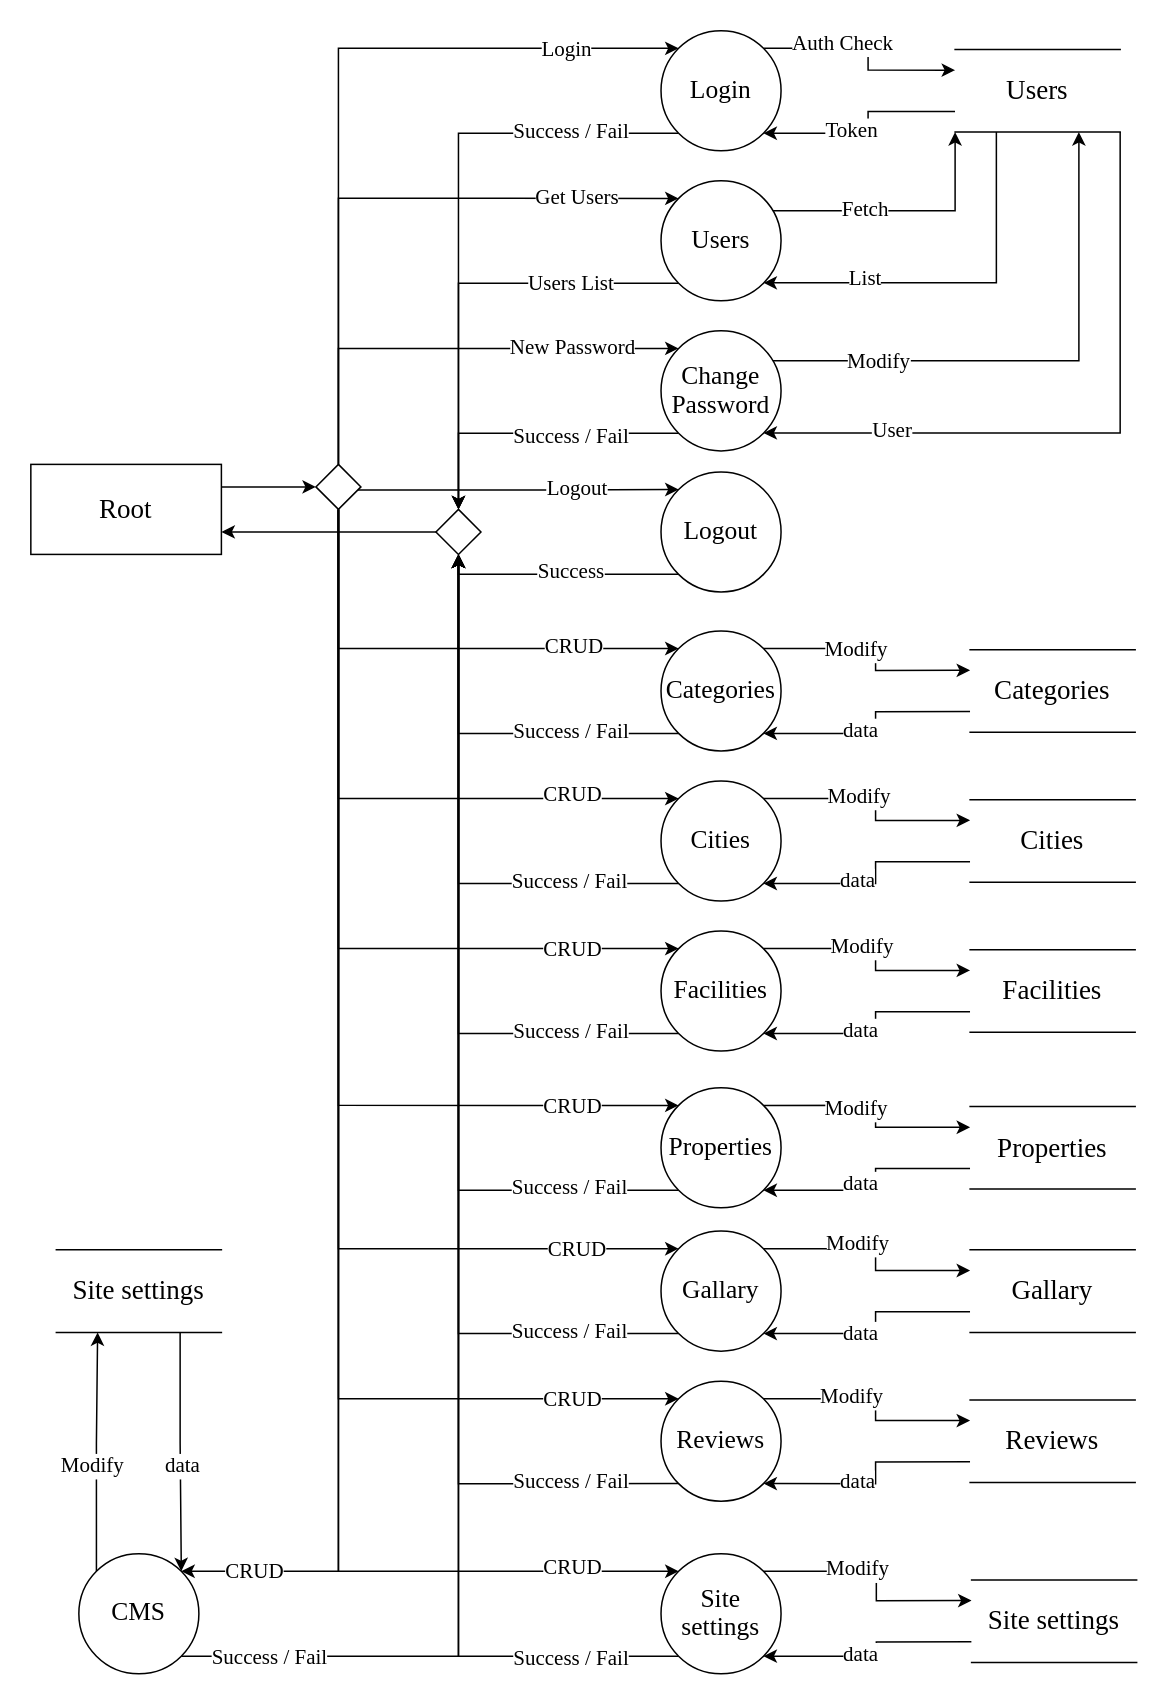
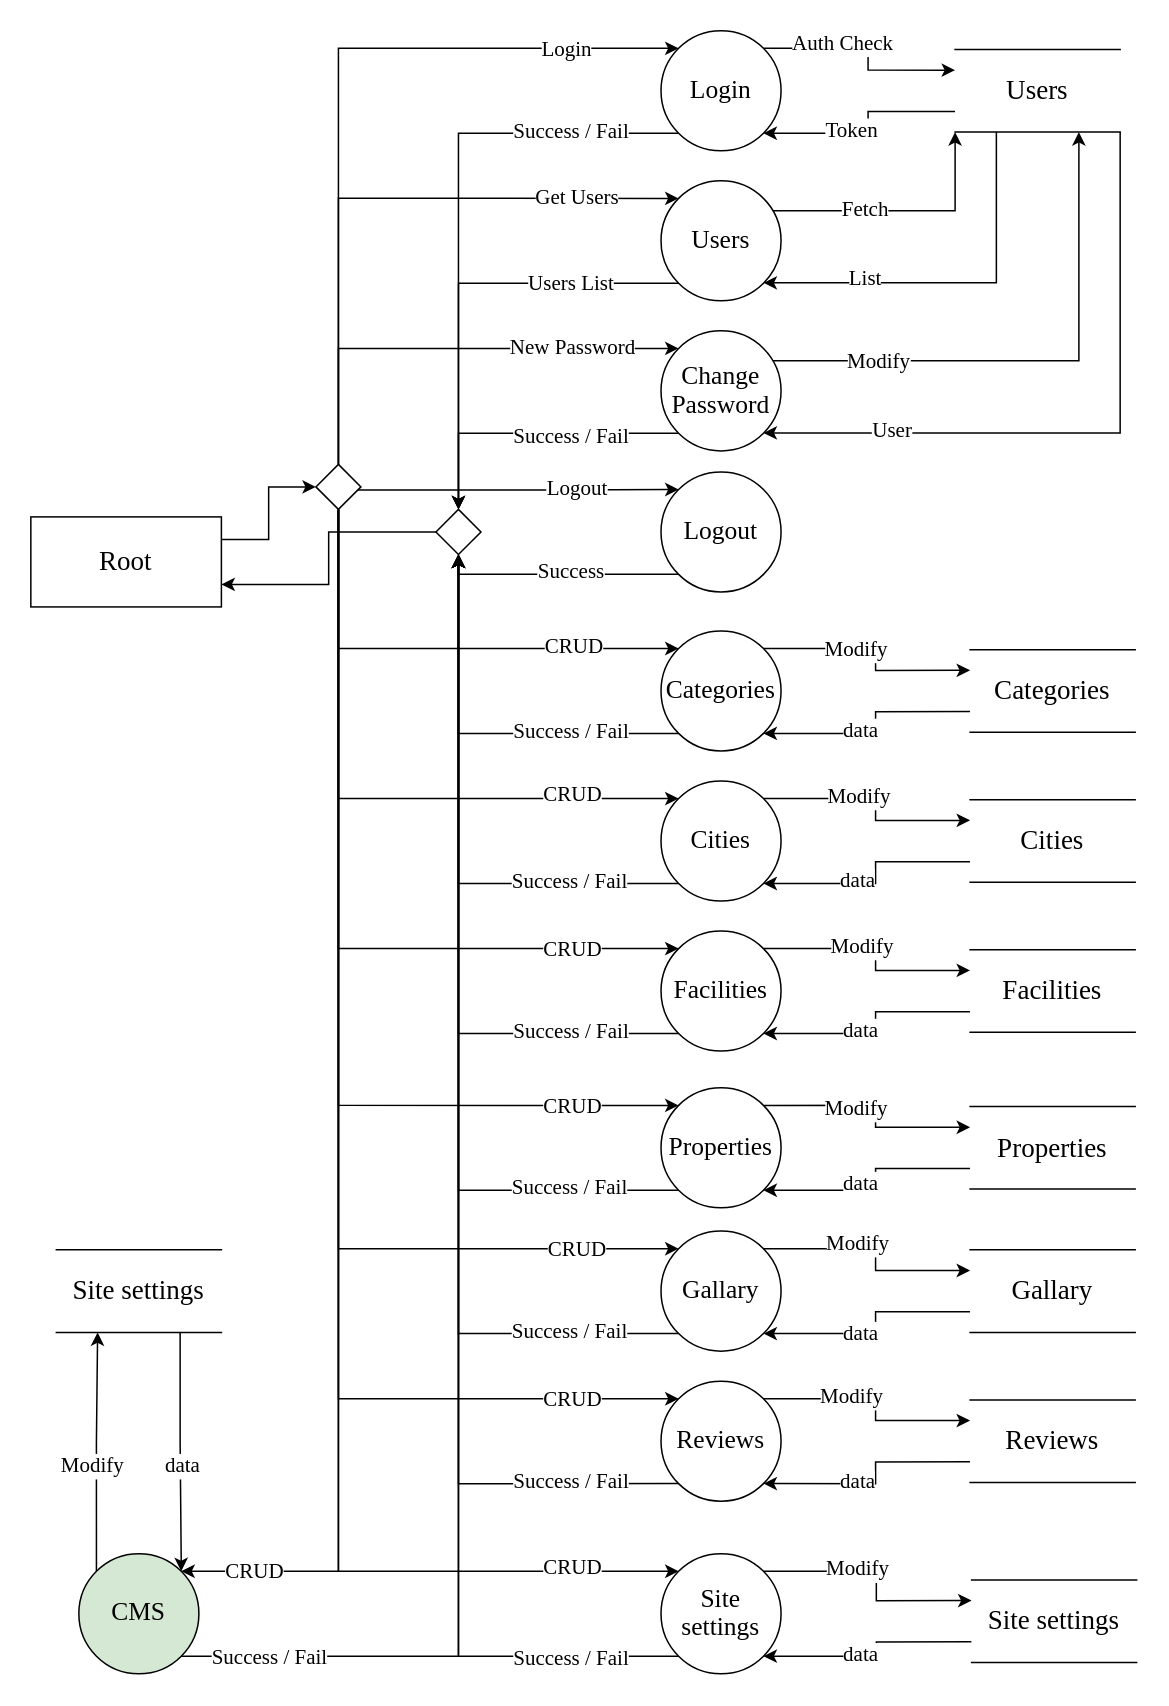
(126, 509) -> (126, 562)
(139, 1613) -> (139, 1613)
